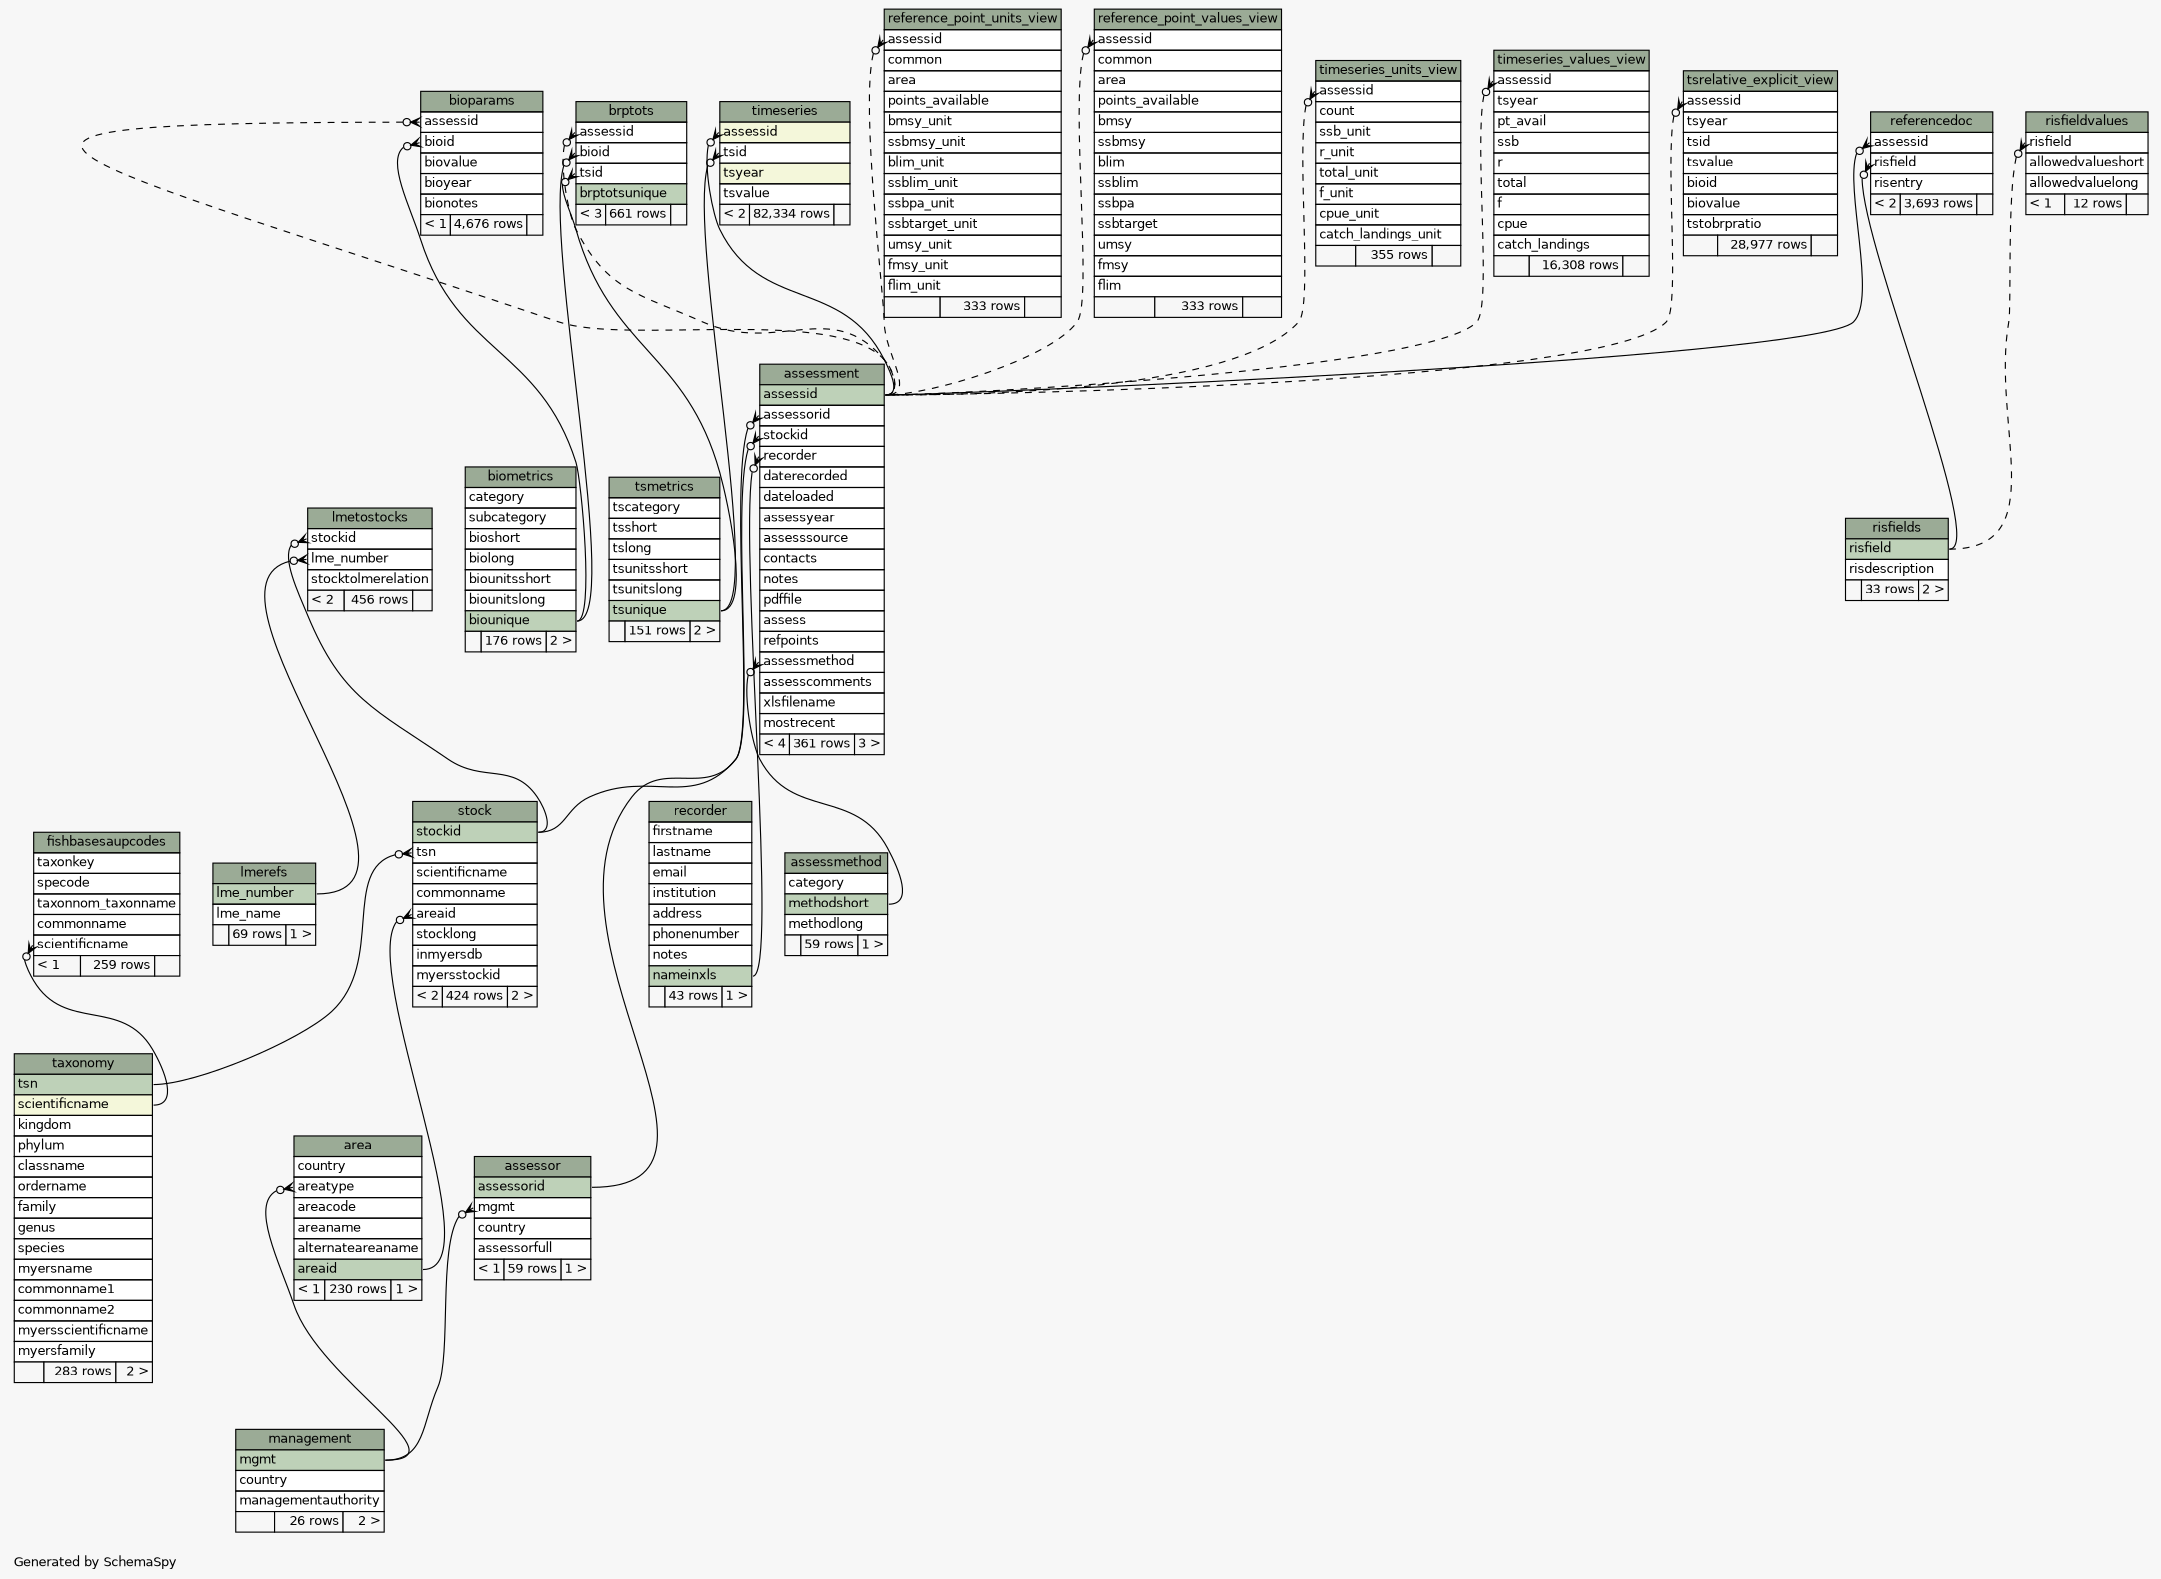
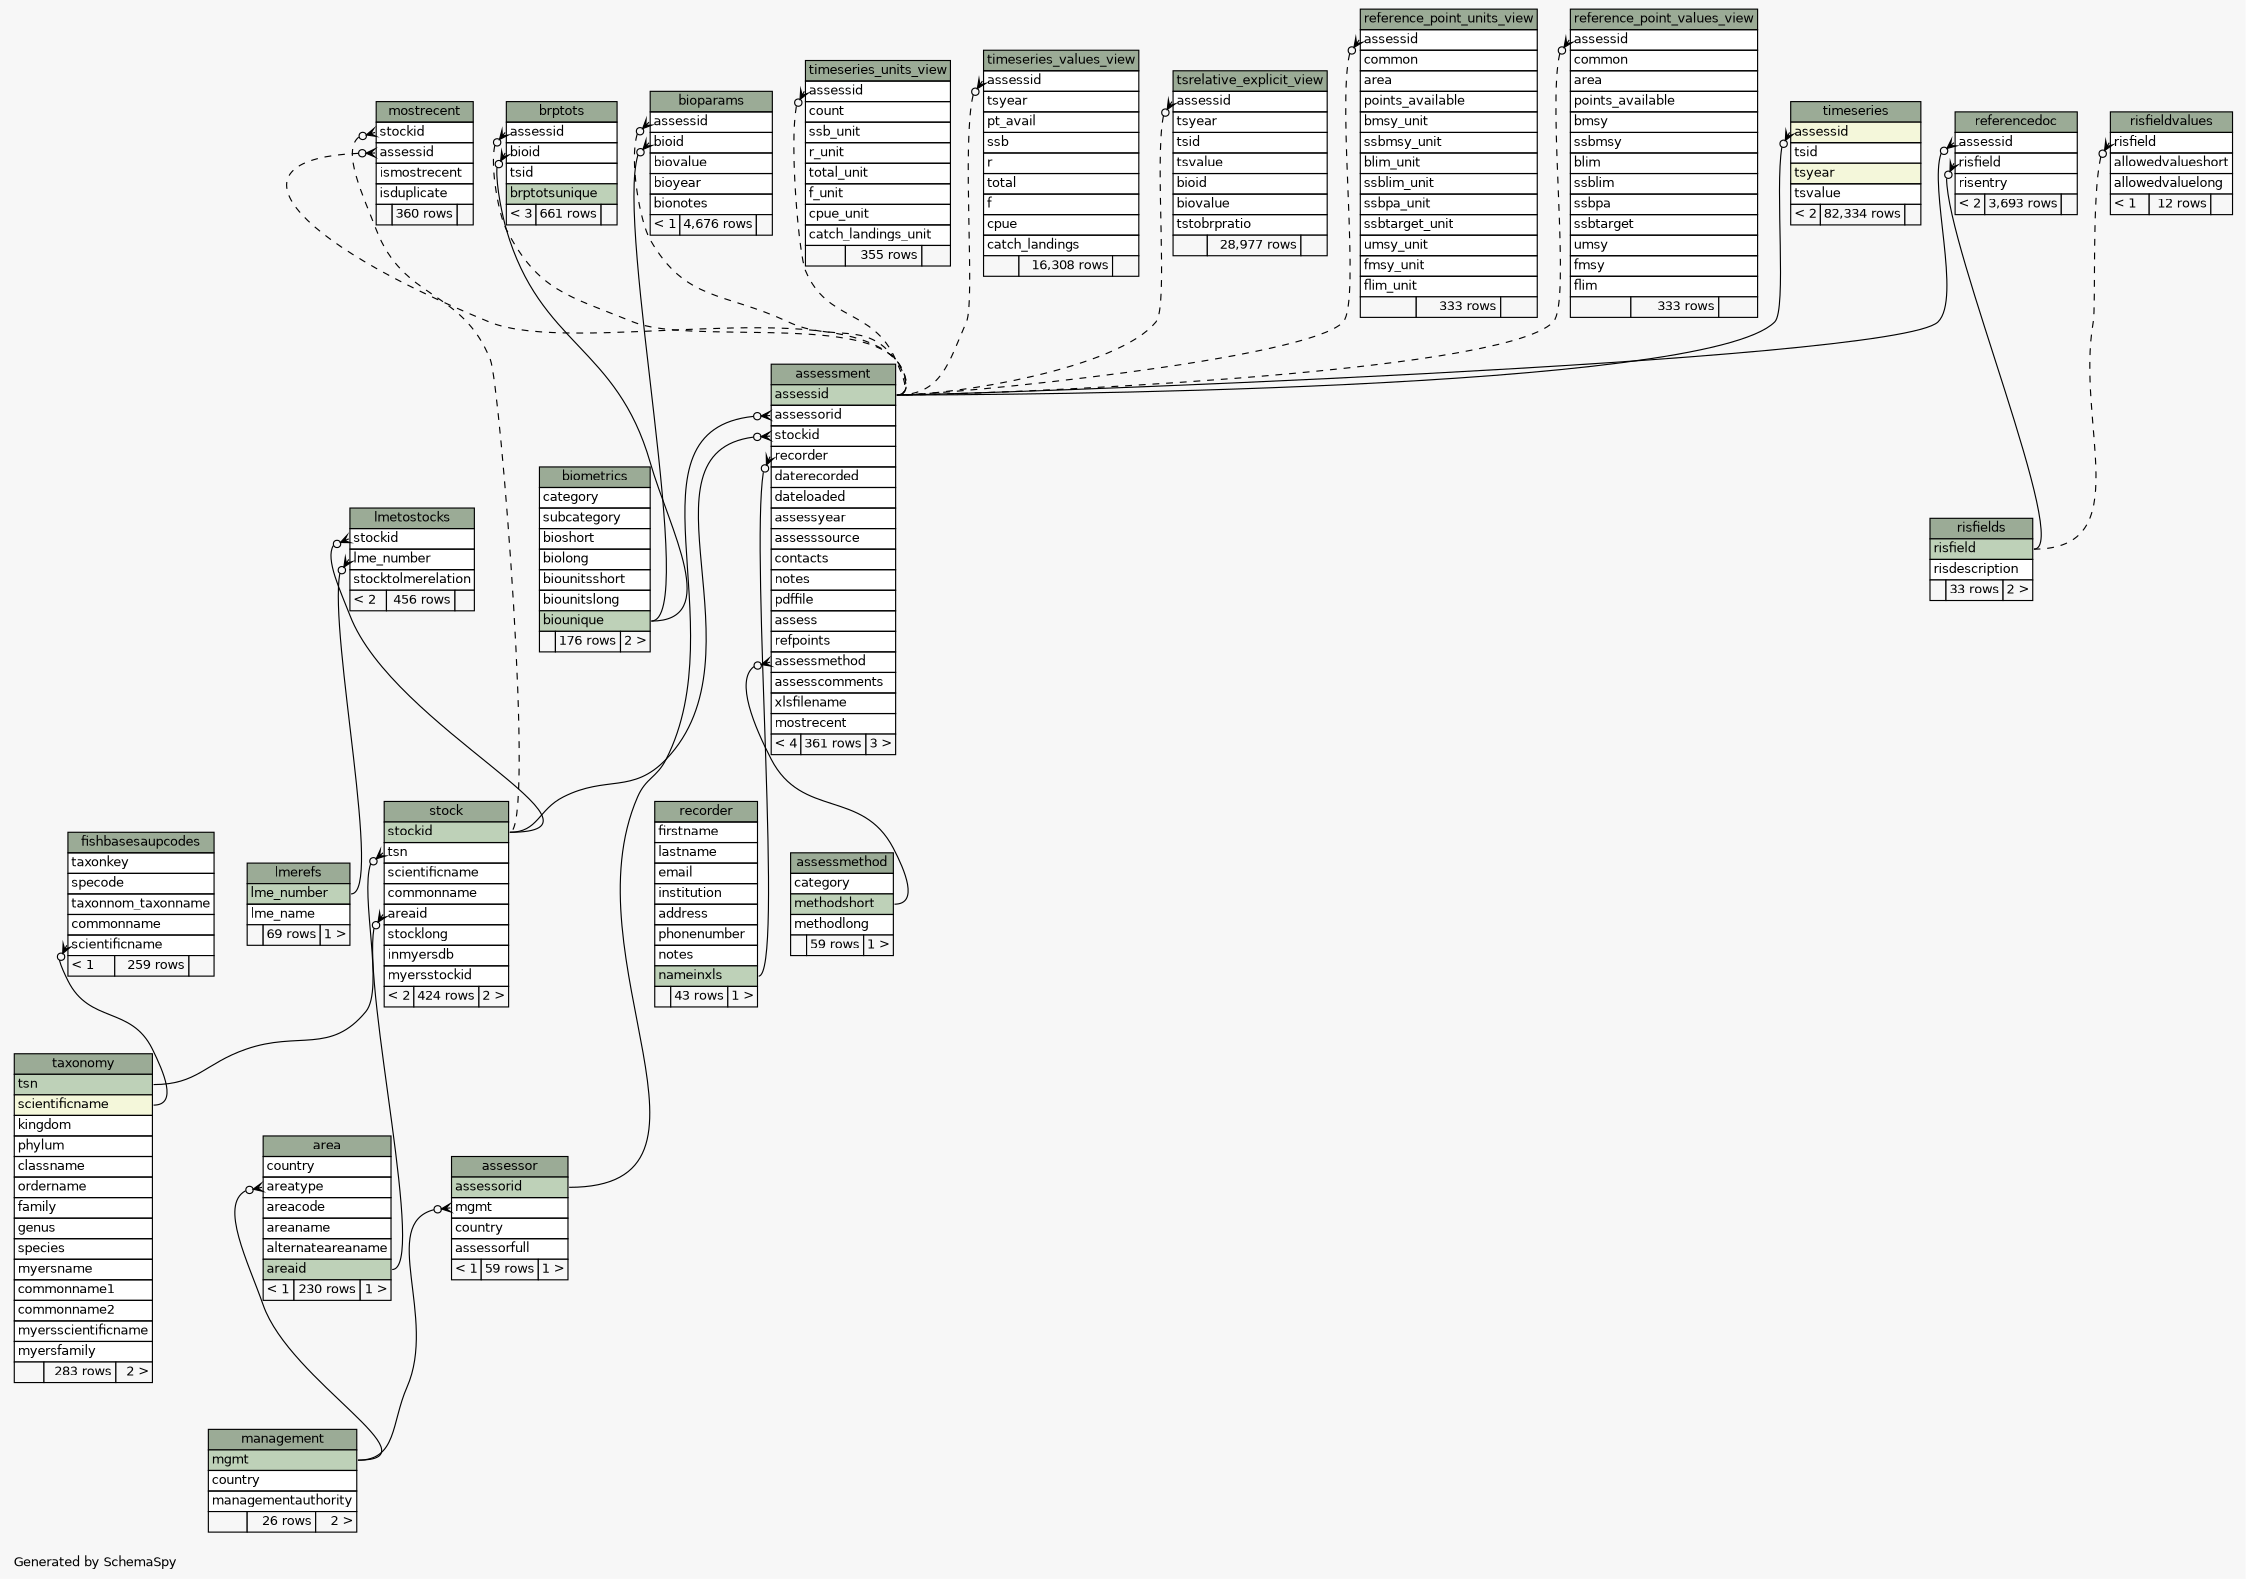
none -> (424, 163)
(664, 559) -> none
